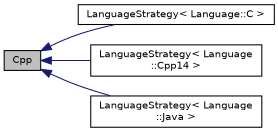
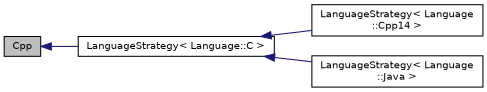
(71, 60) -> (292, 33)
(80, 86) -> (293, 60)
